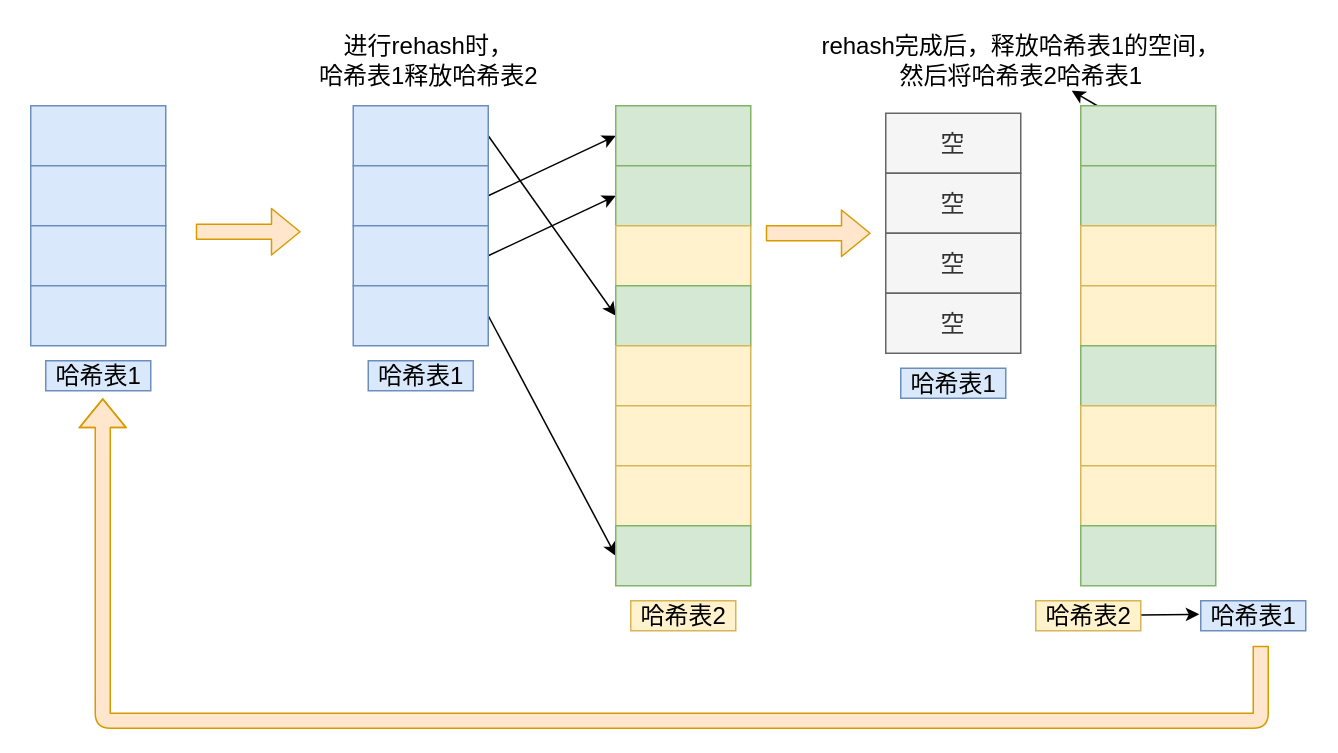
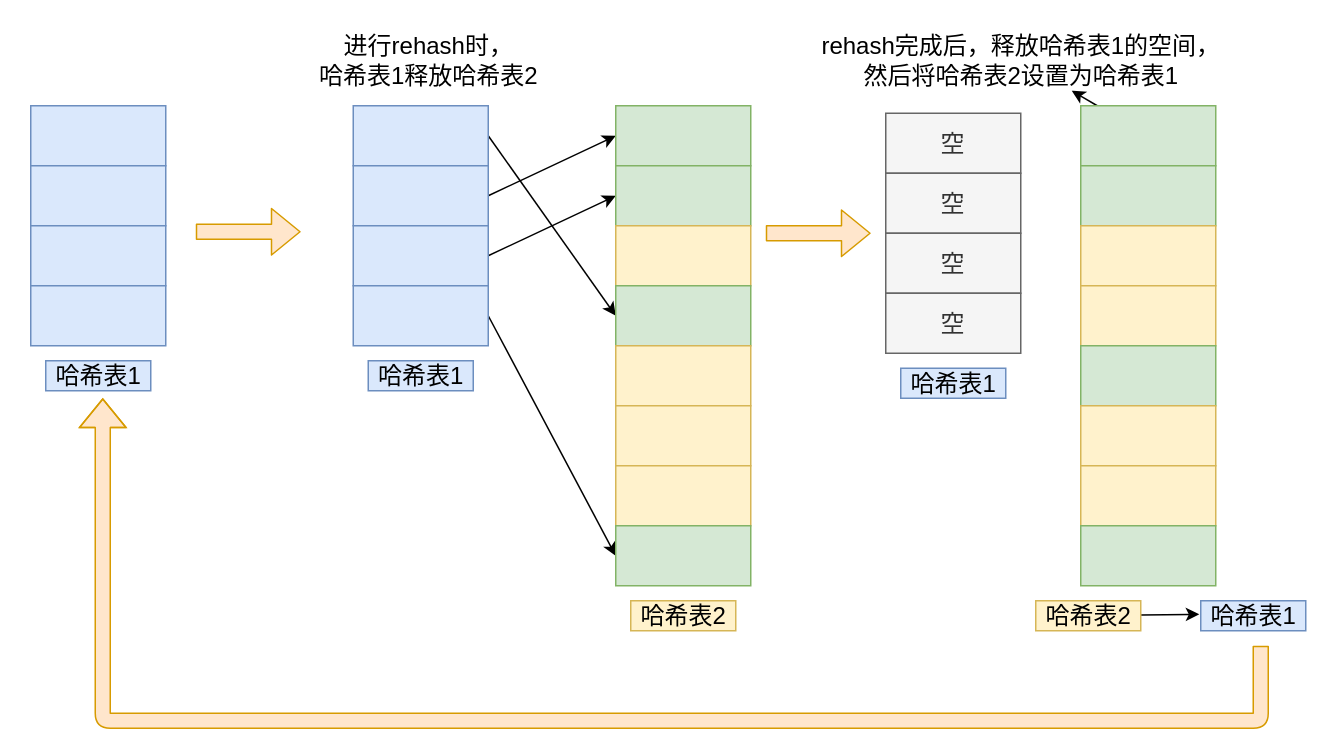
(1022, 61) -> (1022, 61)
